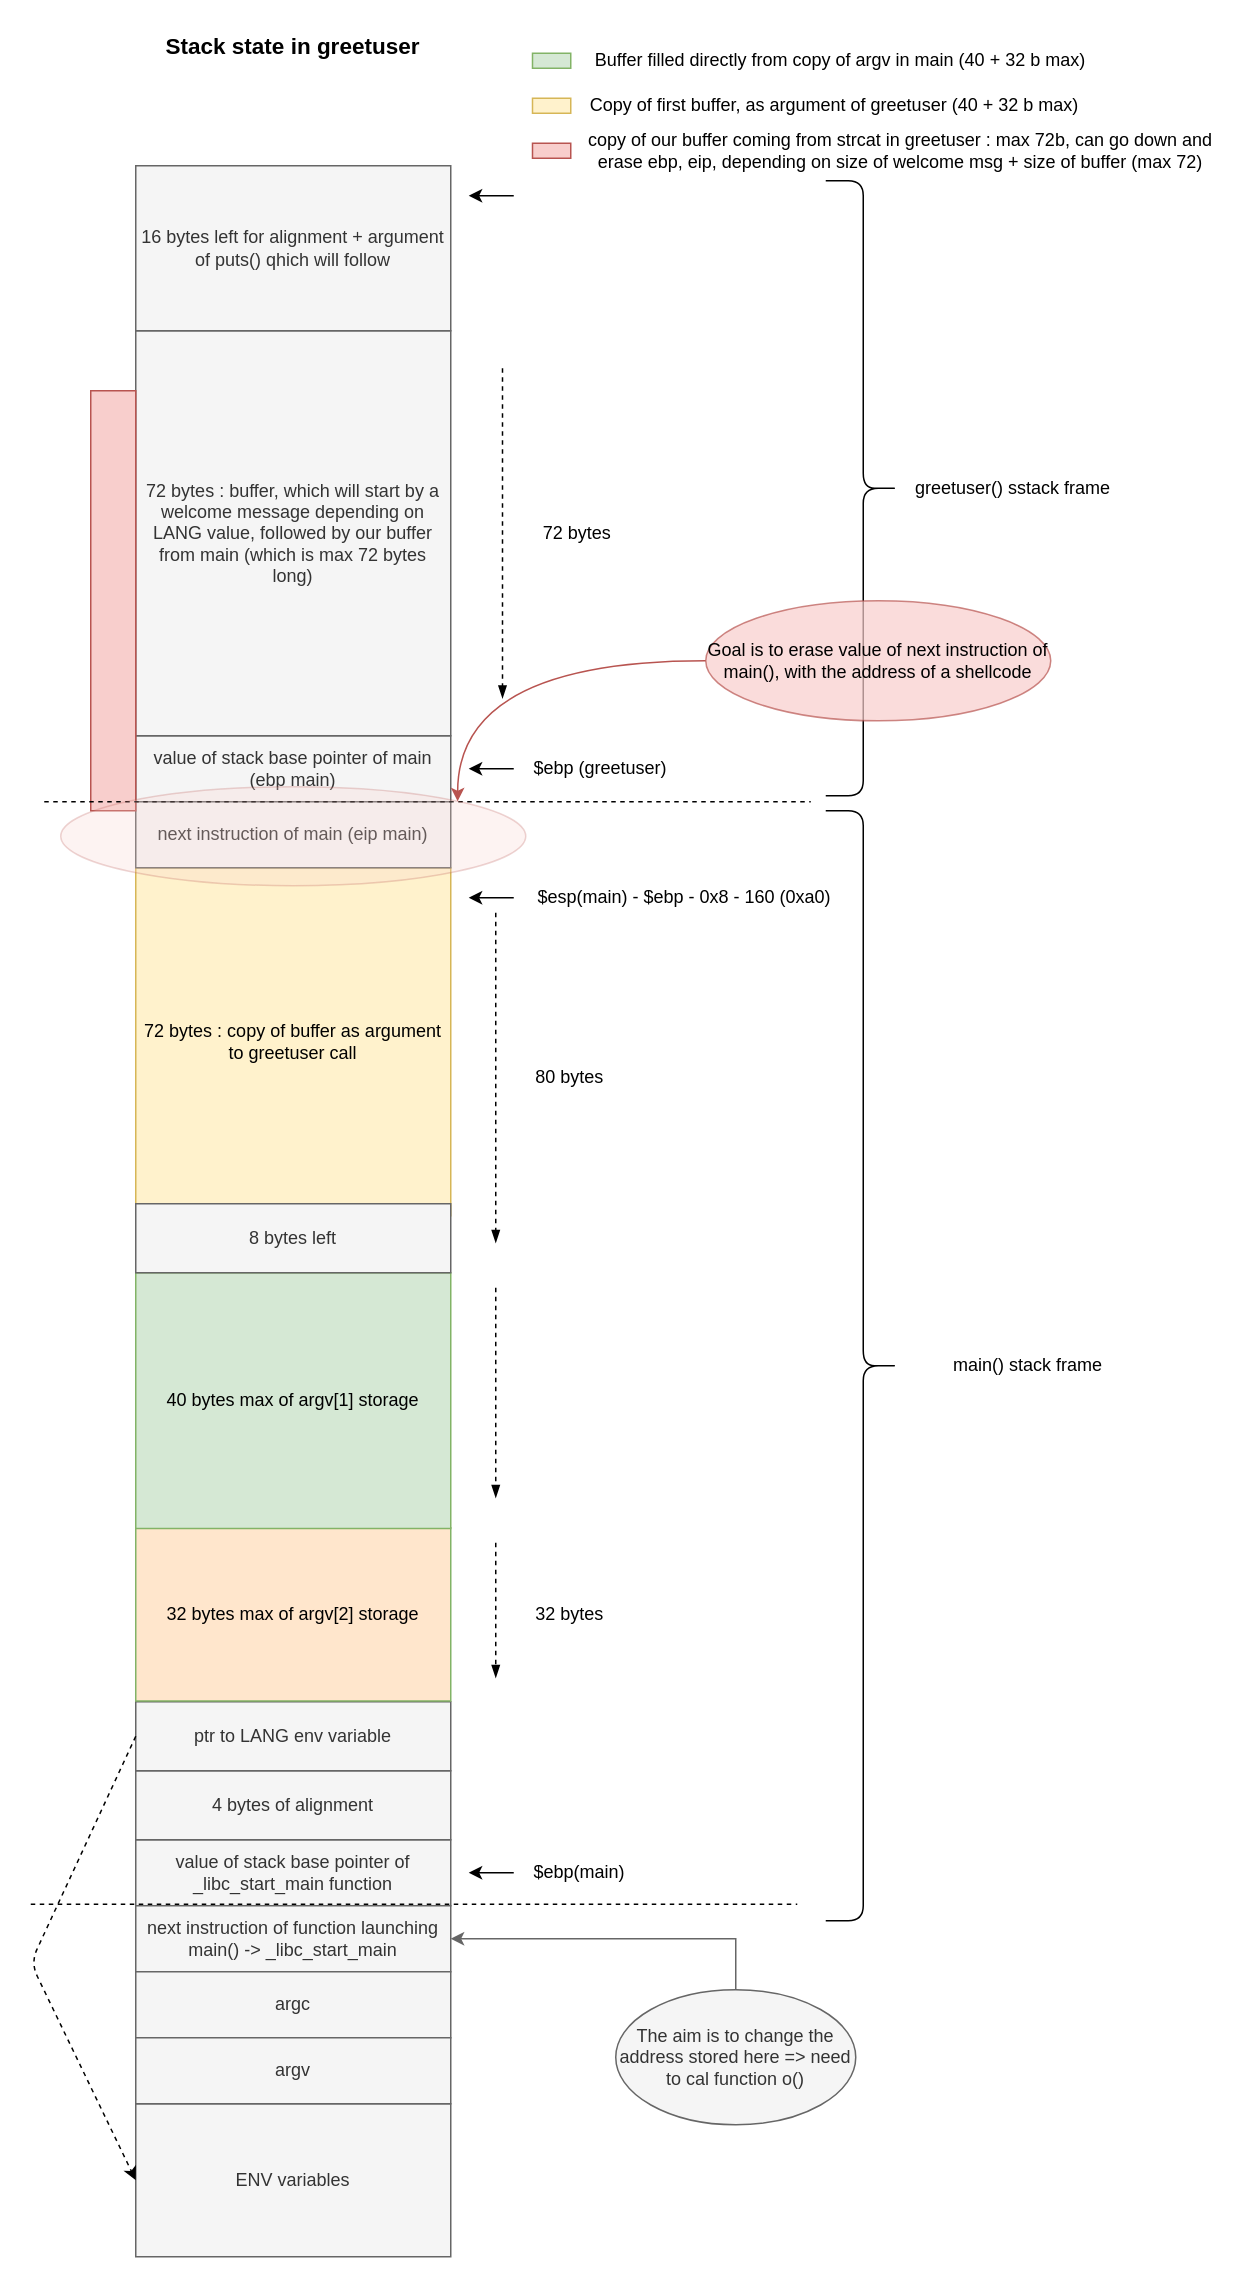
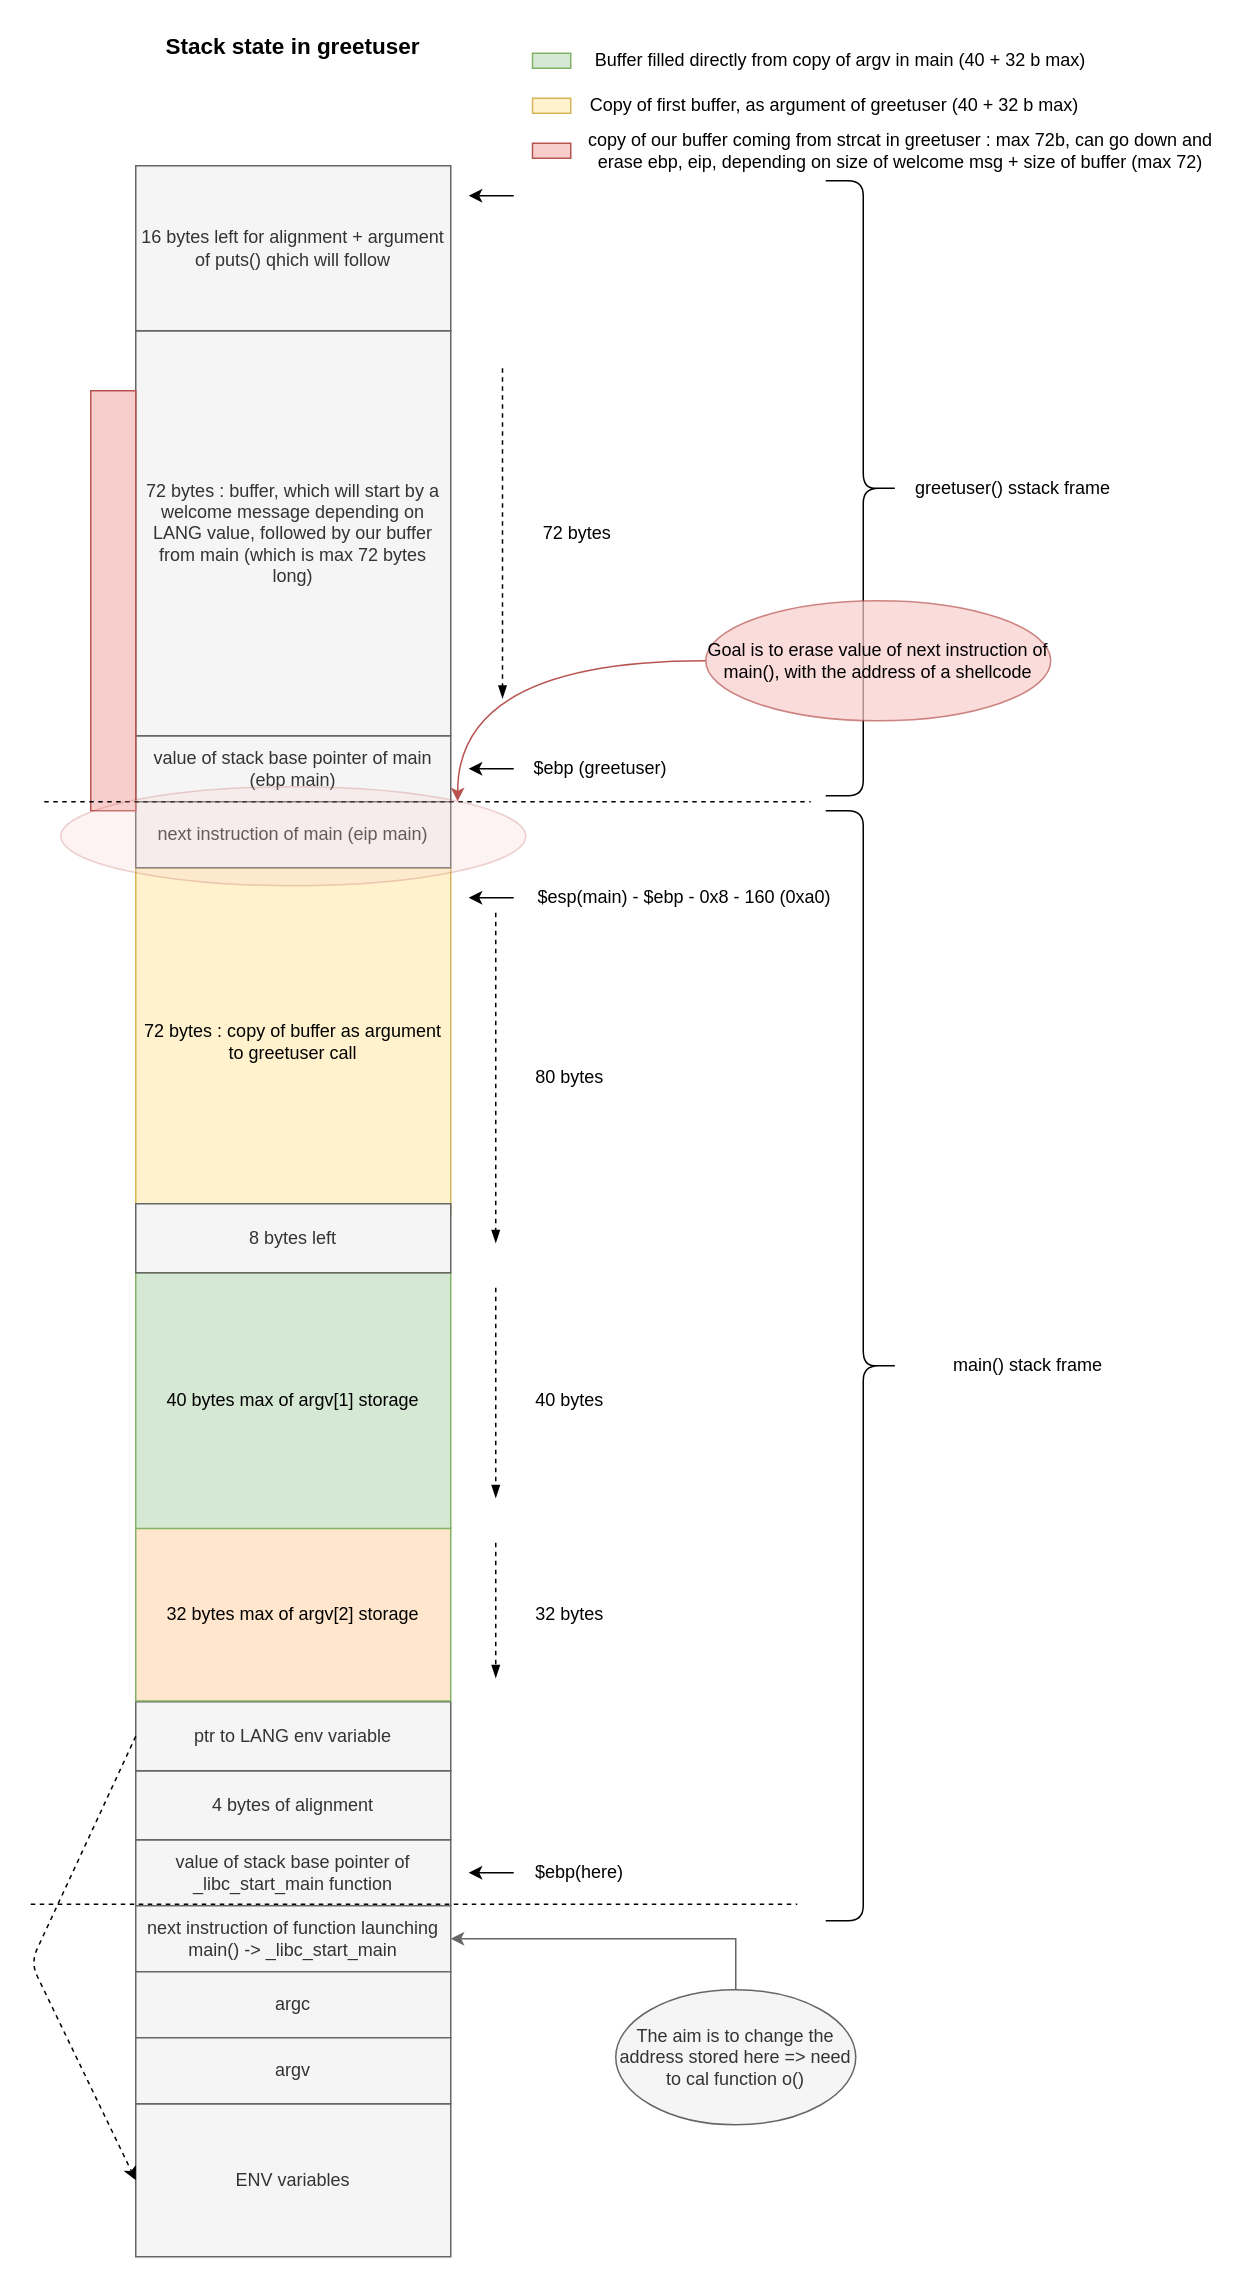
none -> (570, 1401)
(580, 1873) -> (580, 1873)
